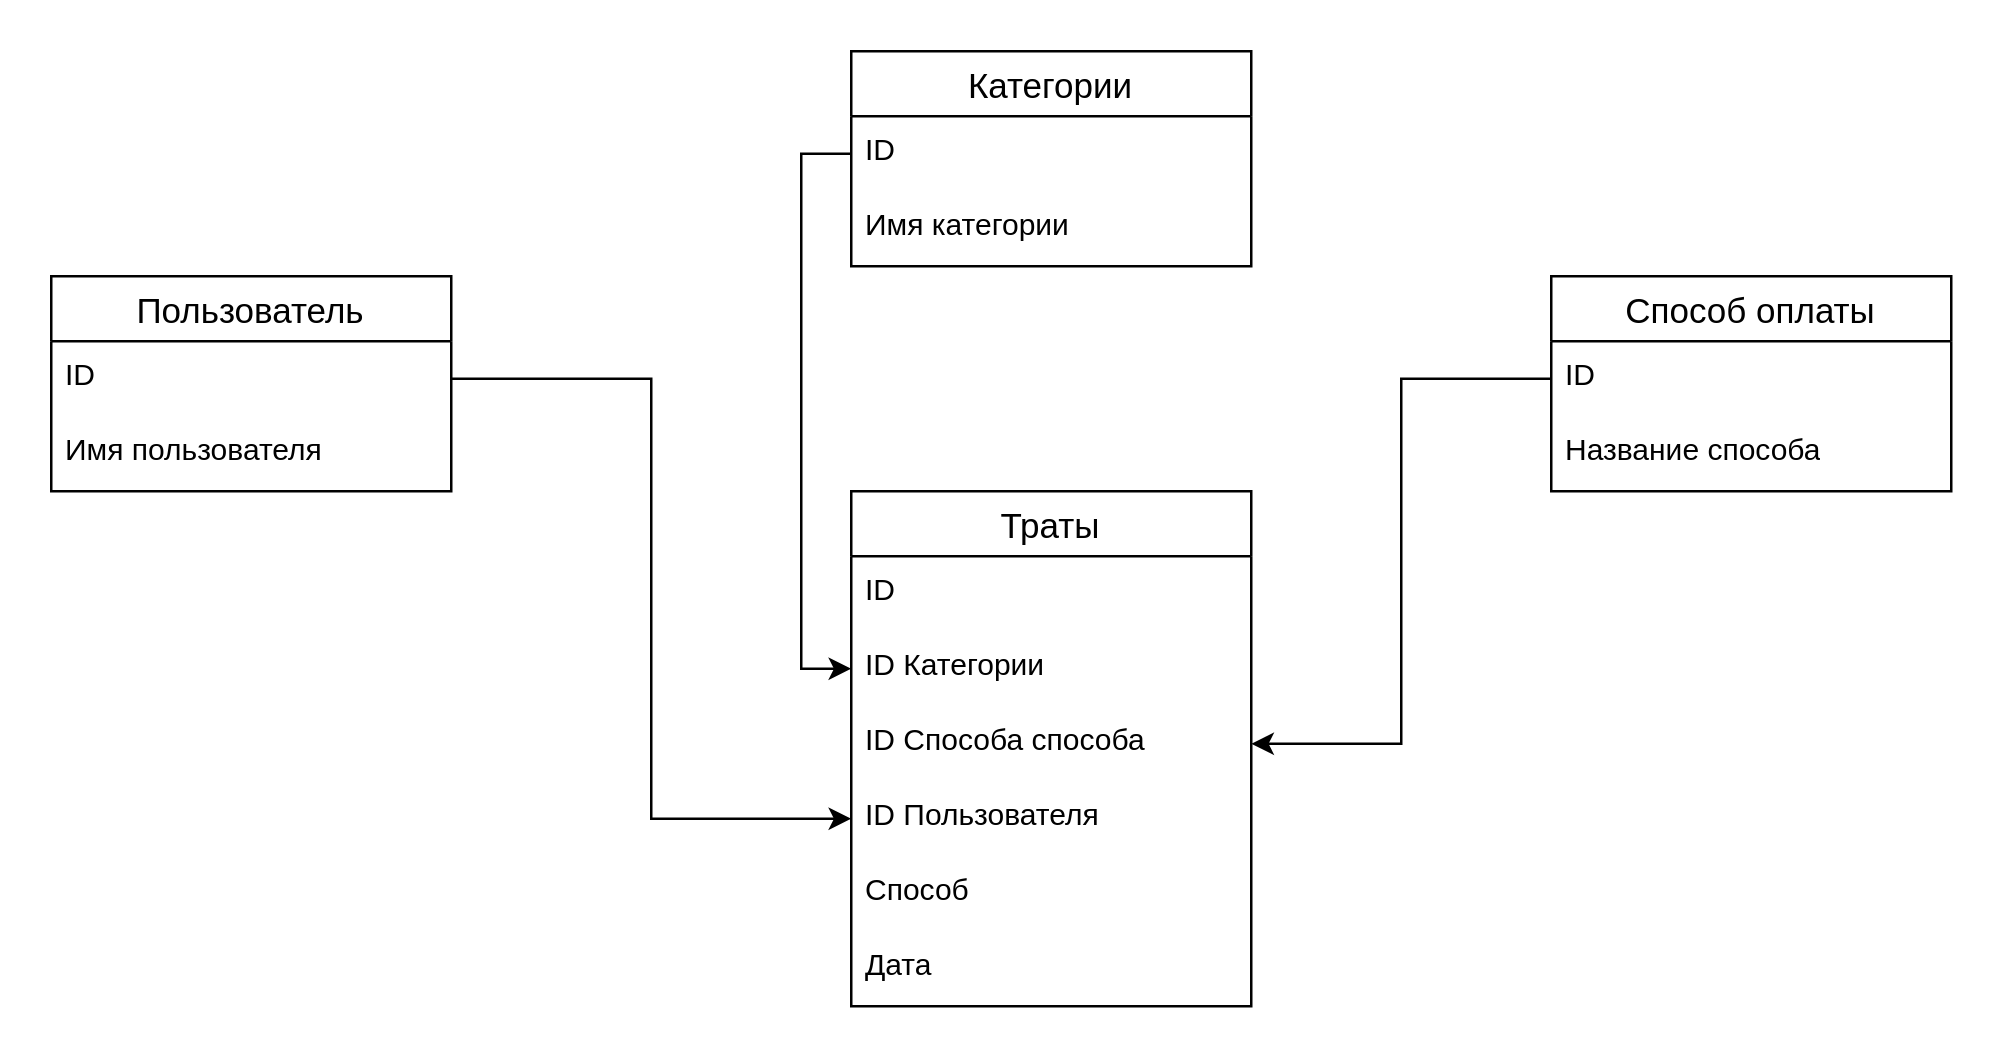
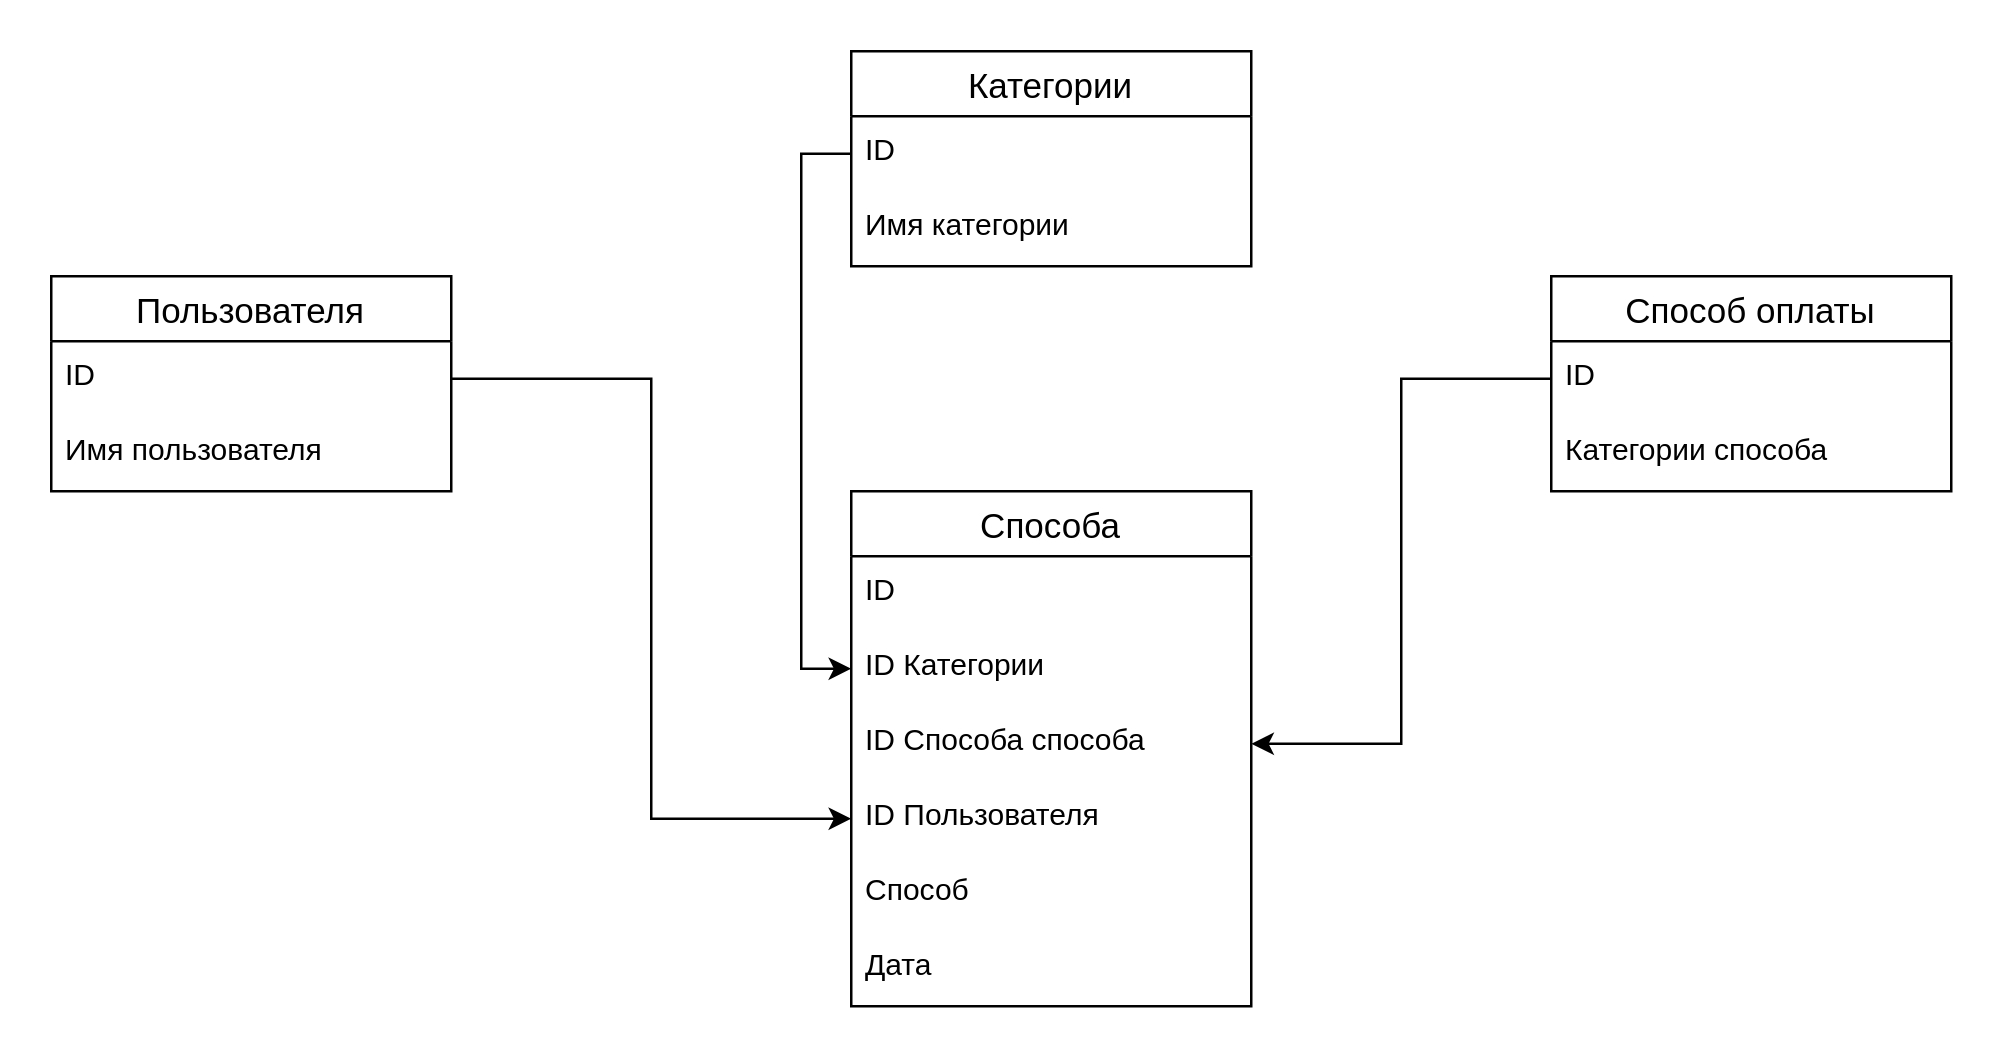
(250, 311) -> (250, 311)
(1697, 452) -> (1705, 452)
(1050, 526) -> (1050, 526)
